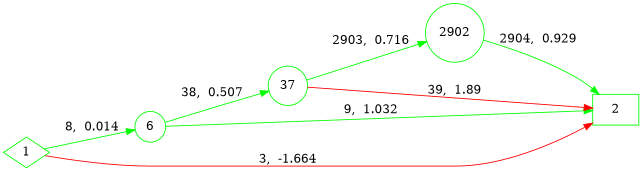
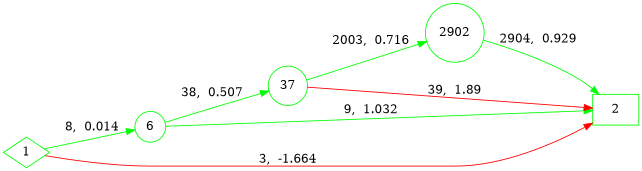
(371, 41) -> (371, 41)
